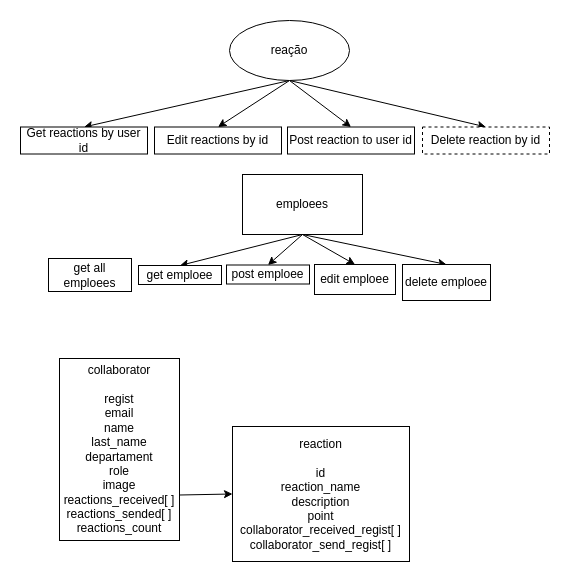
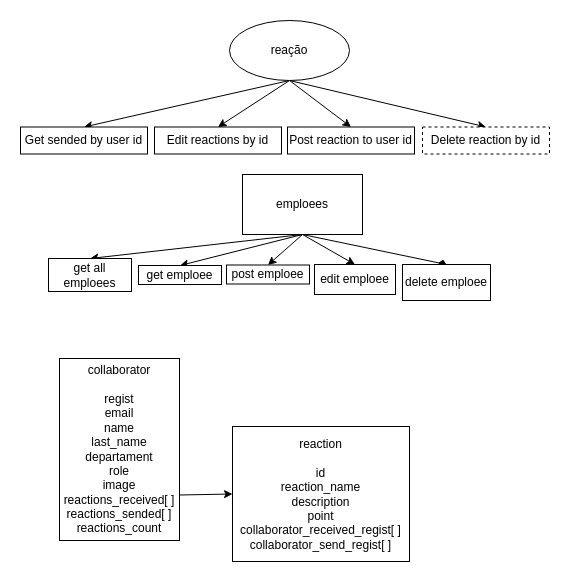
(84, 141) -> (84, 141)
none -> (193, 247)
(438, 263) -> (438, 263)
